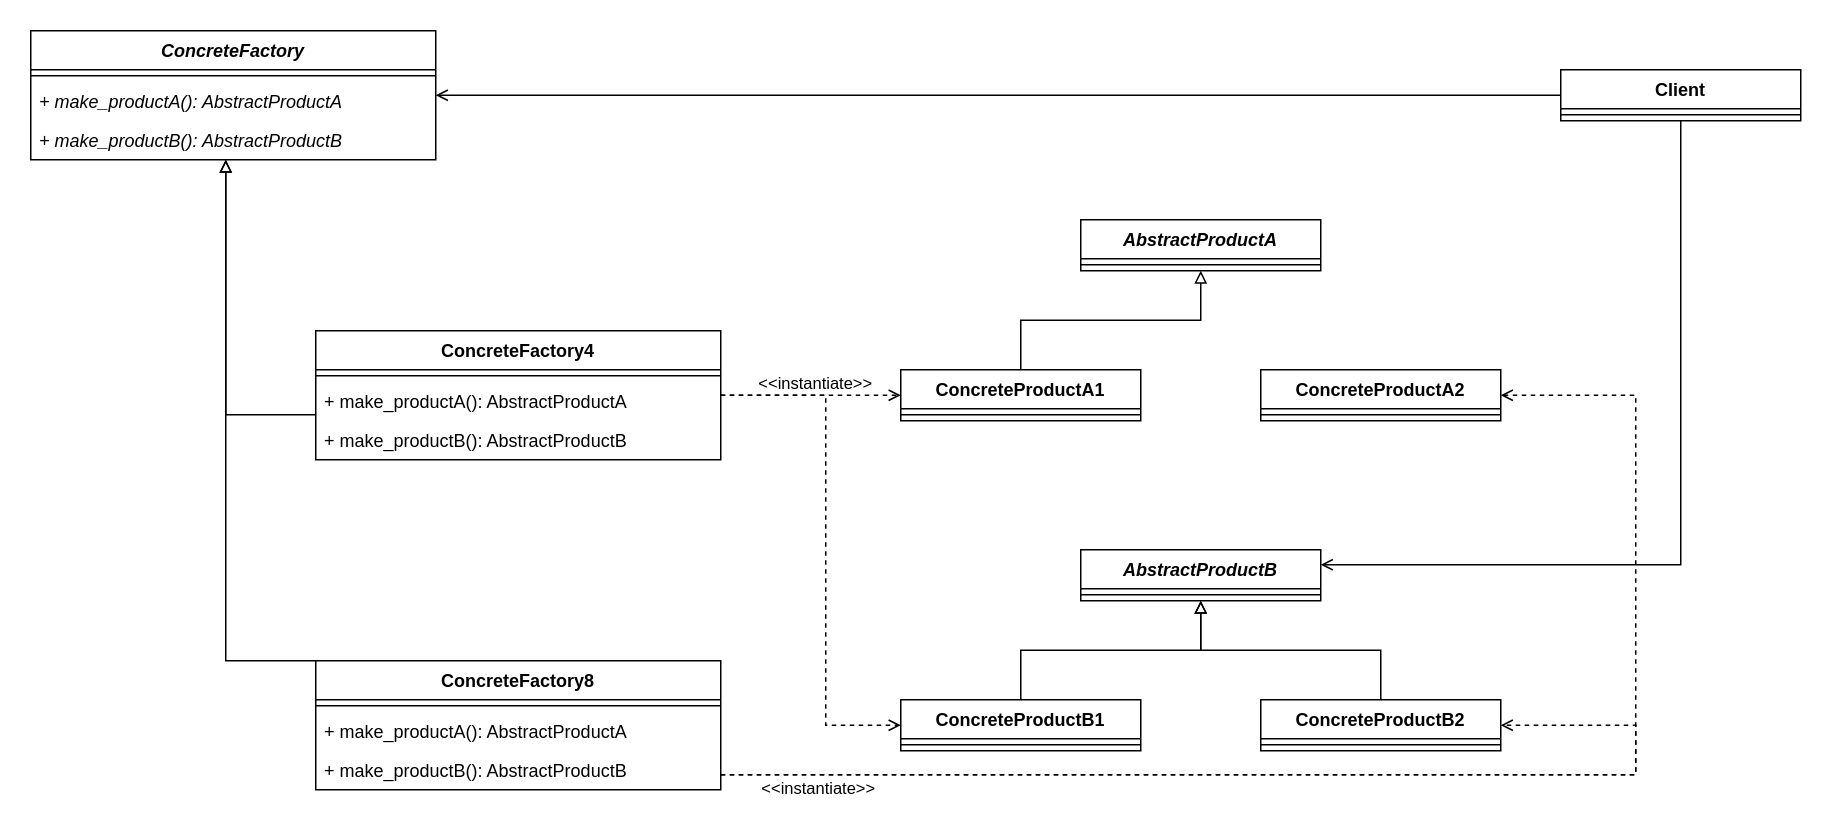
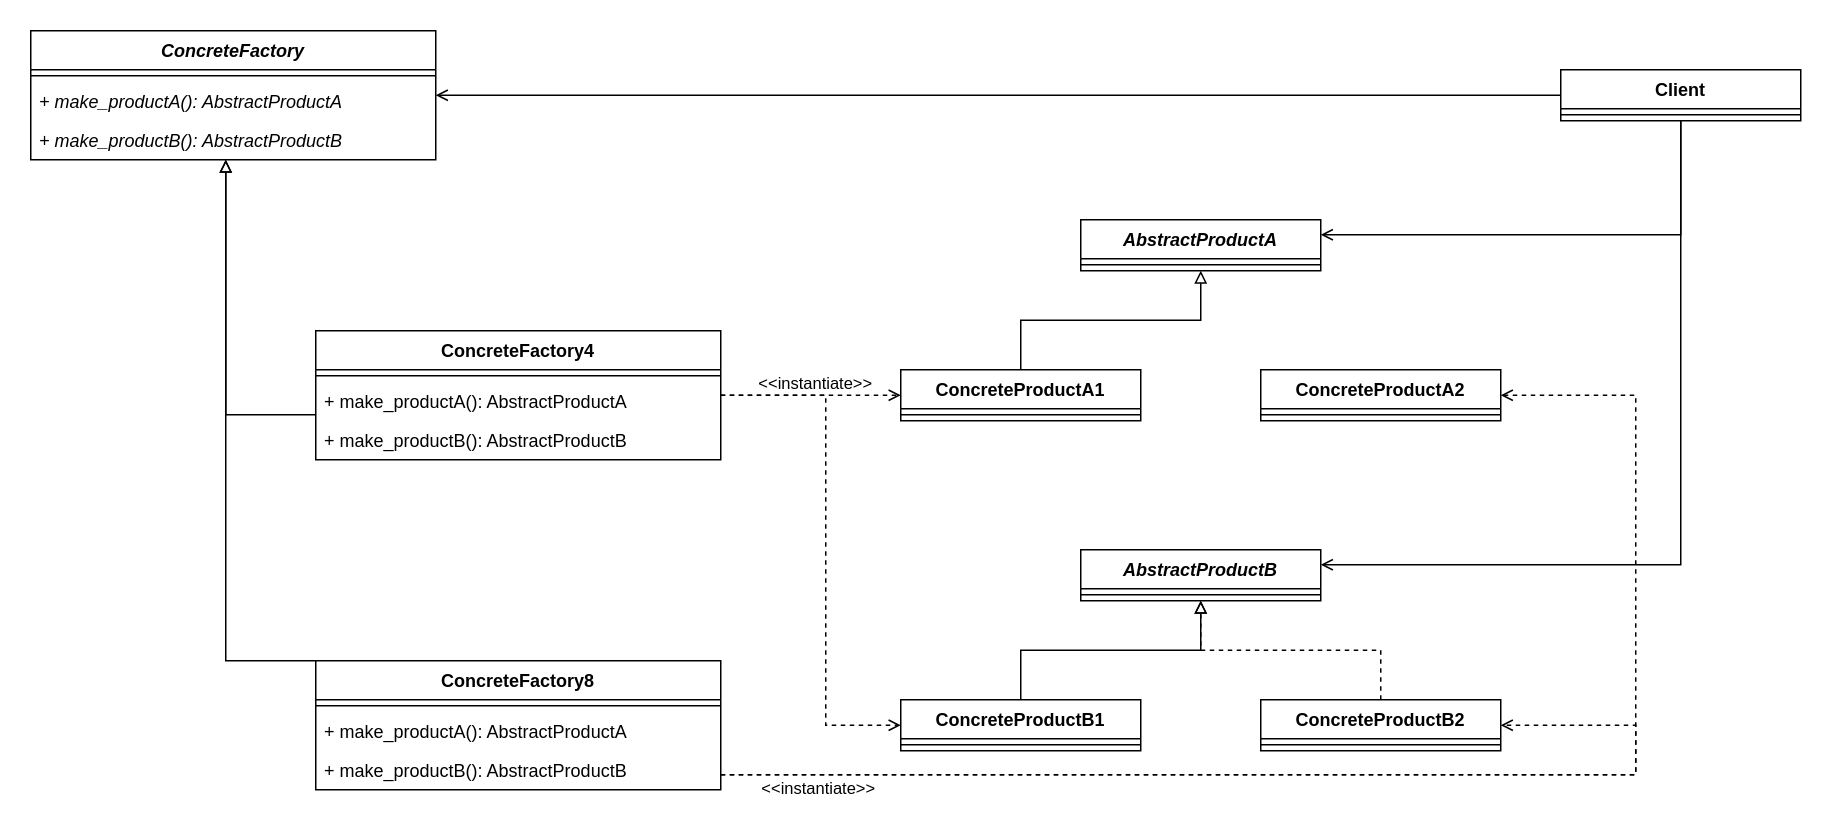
none -> (1501, 235)
(1315, 650) -> (1315, 650)
